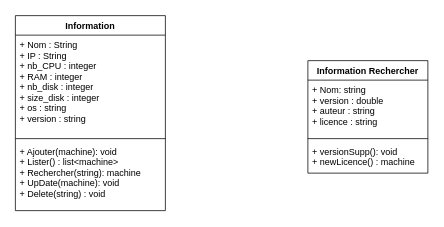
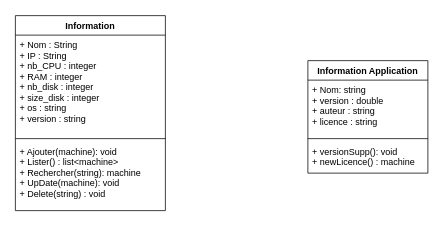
(368, 71) -> (368, 71)
